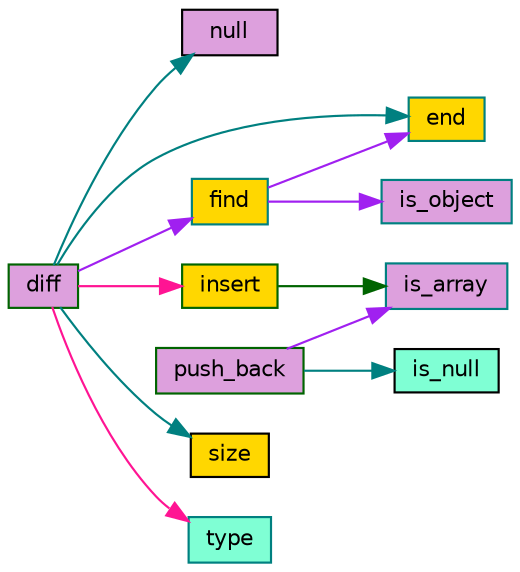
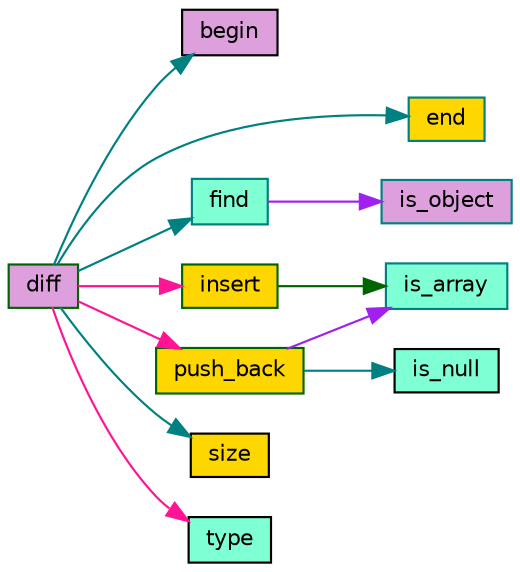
(230, 33) -> (230, 33)
(328, 165) -> none
(230, 202) -> (230, 202)
(125, 249) -> (125, 249)
(447, 286) -> (447, 286)
none -> (119, 320)
(230, 371) -> (230, 371)
(230, 540) -> (230, 540)
